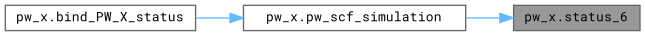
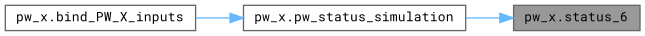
(100, 18) -> (100, 18)
(355, 18) -> (355, 18)
